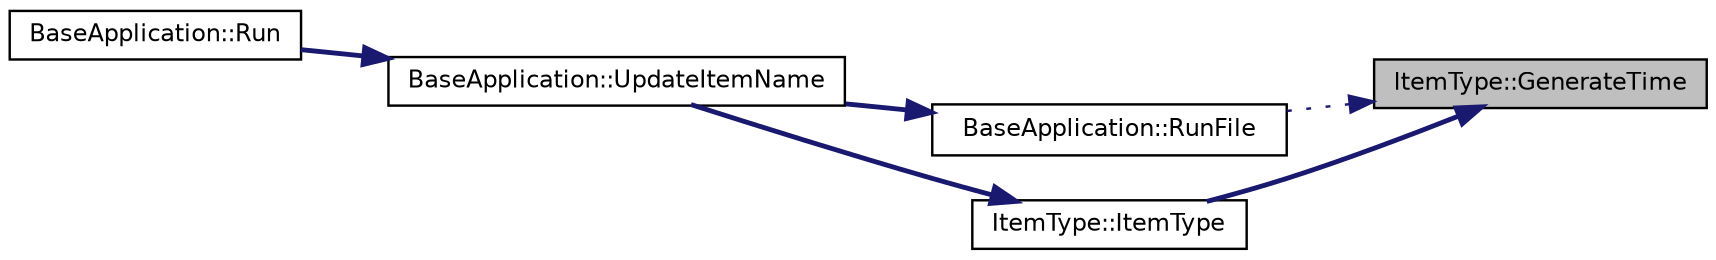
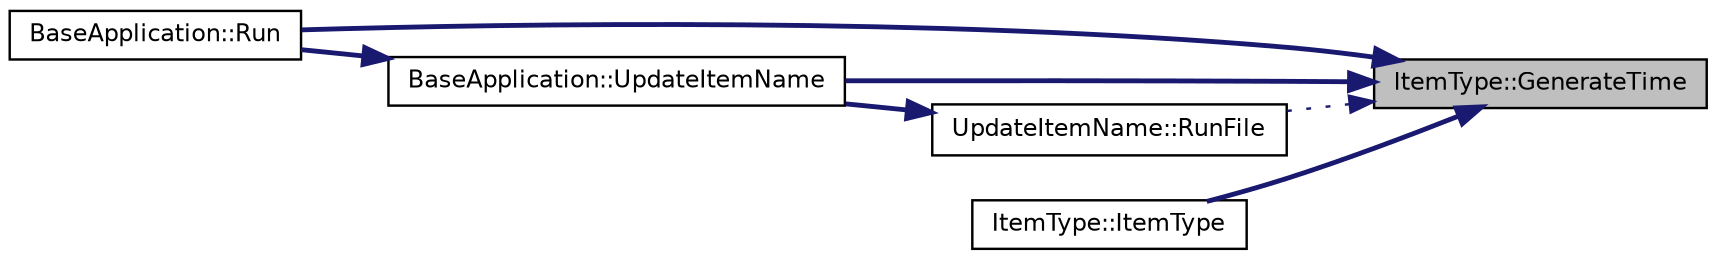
none -> (839, 26)
(1109, 130) -> (1109, 130)
(841, 151) -> (1097, 81)
